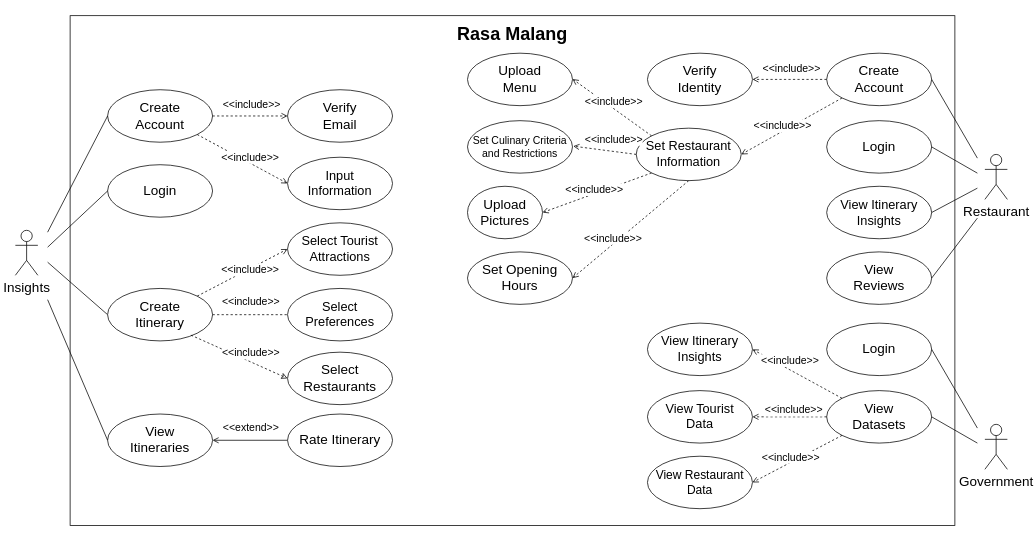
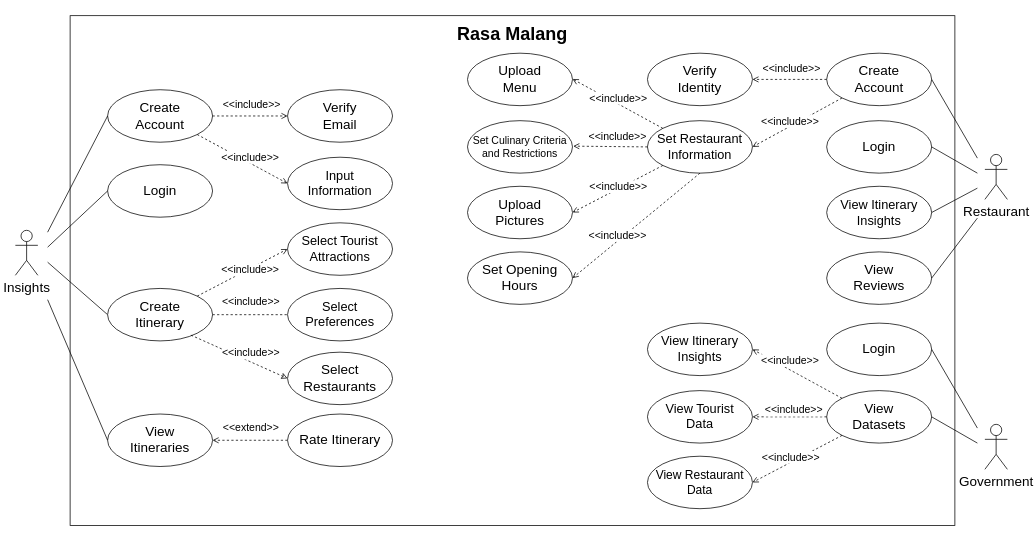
(689, 154) -> (700, 147)
(505, 212) -> (520, 212)
(250, 440) -> (250, 440)
